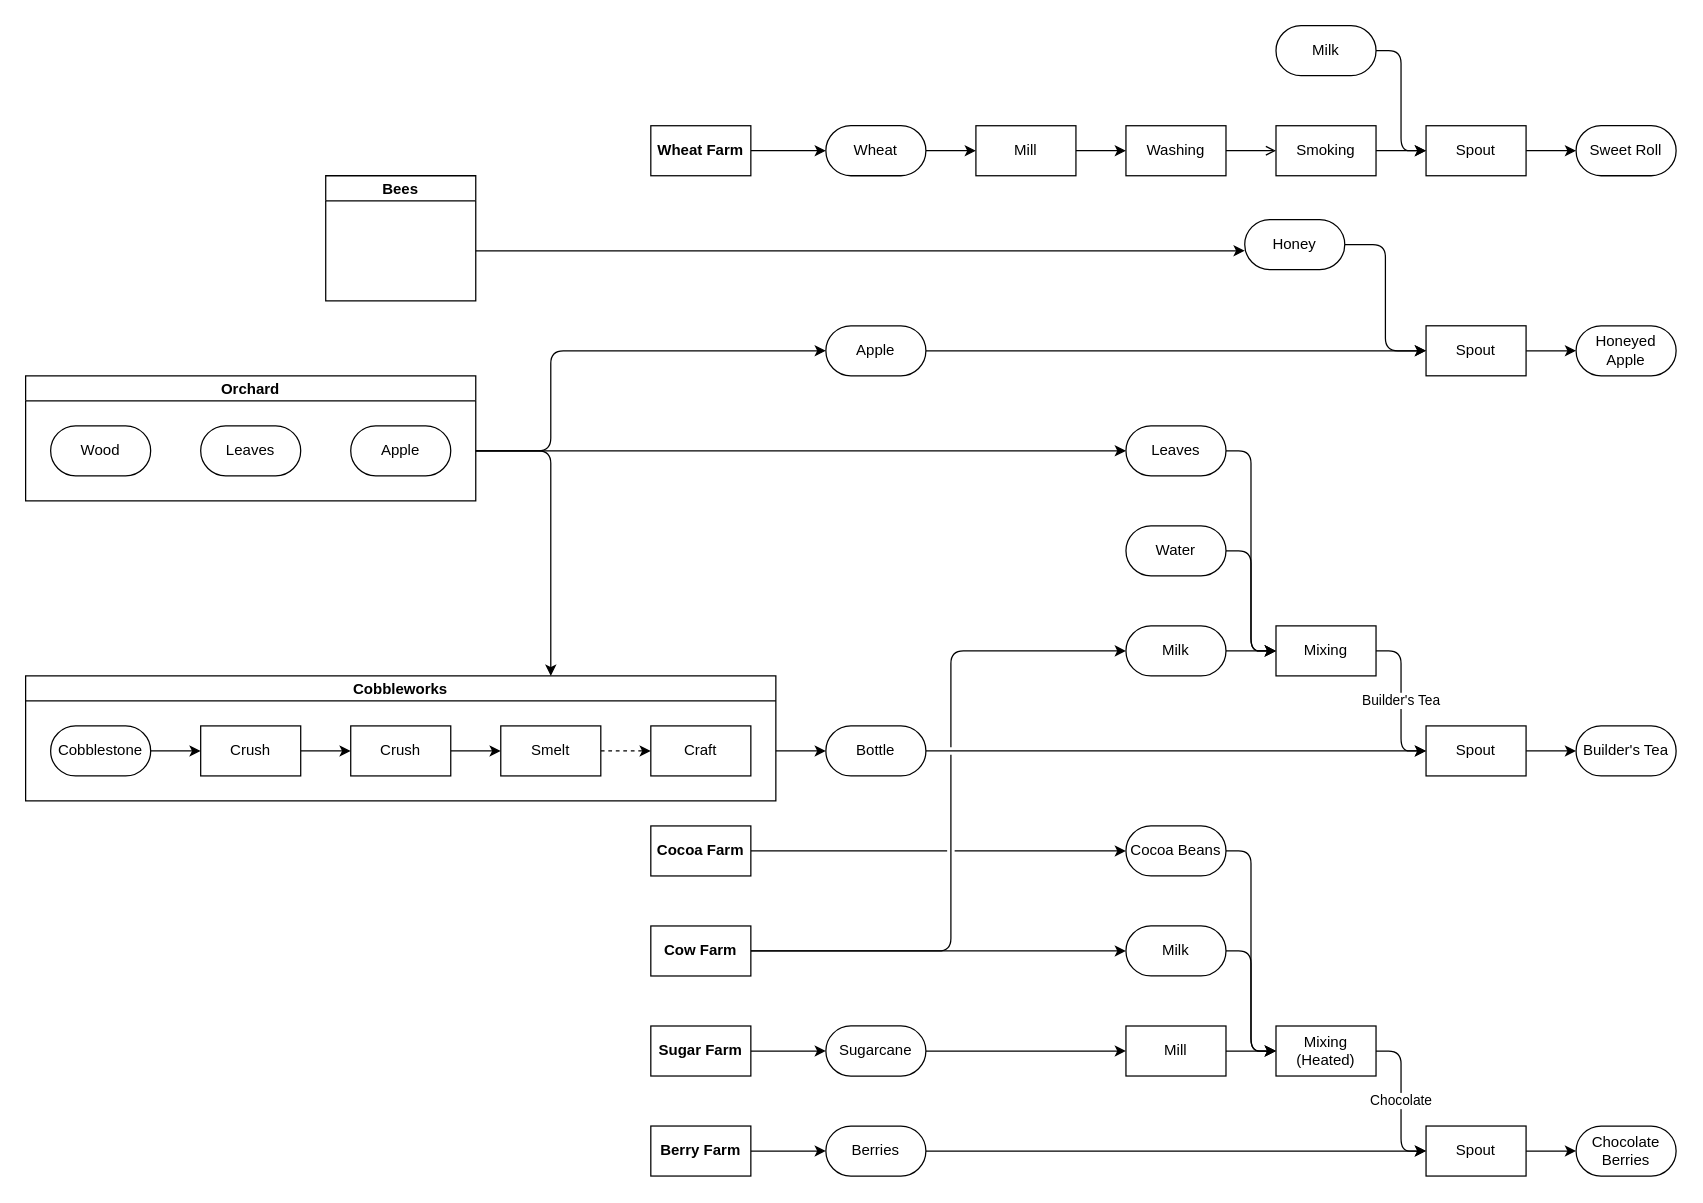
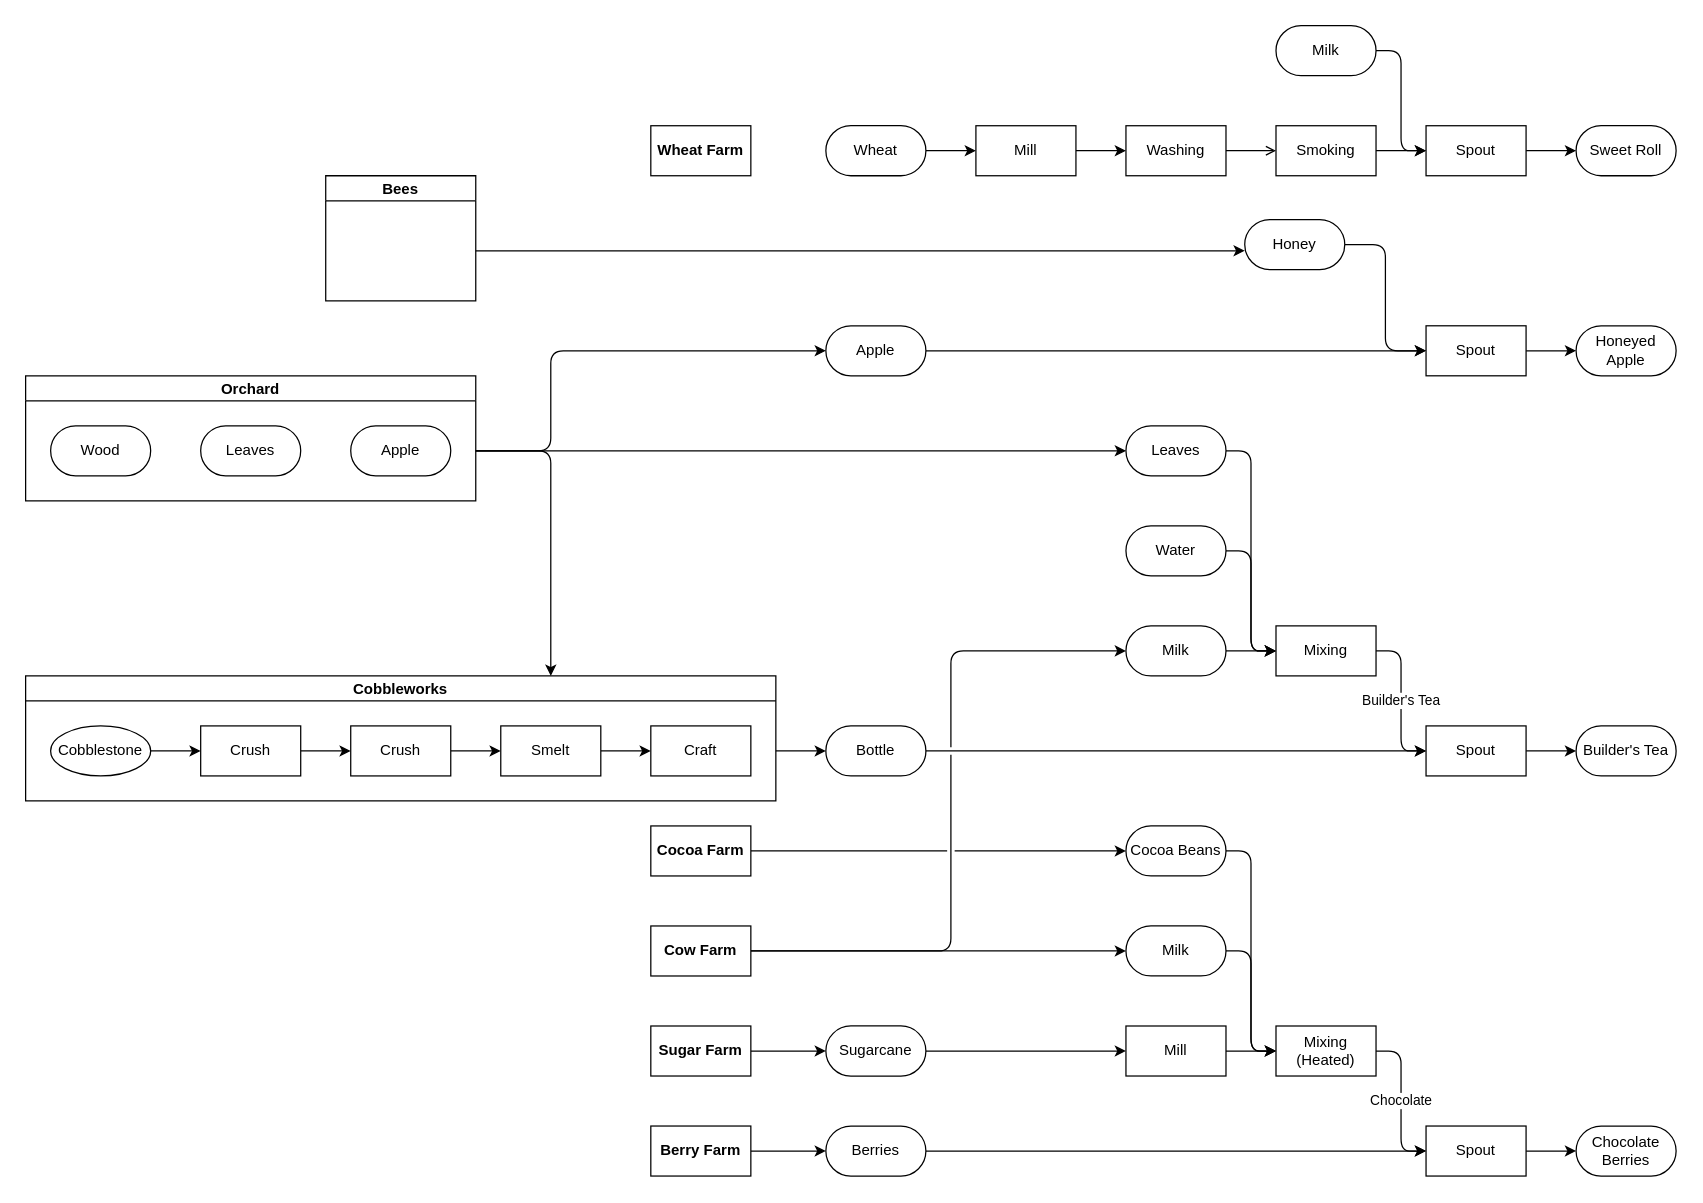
(784, 151) -> none
(101, 751) -> (101, 751)
(621, 751) -> (621, 751)
